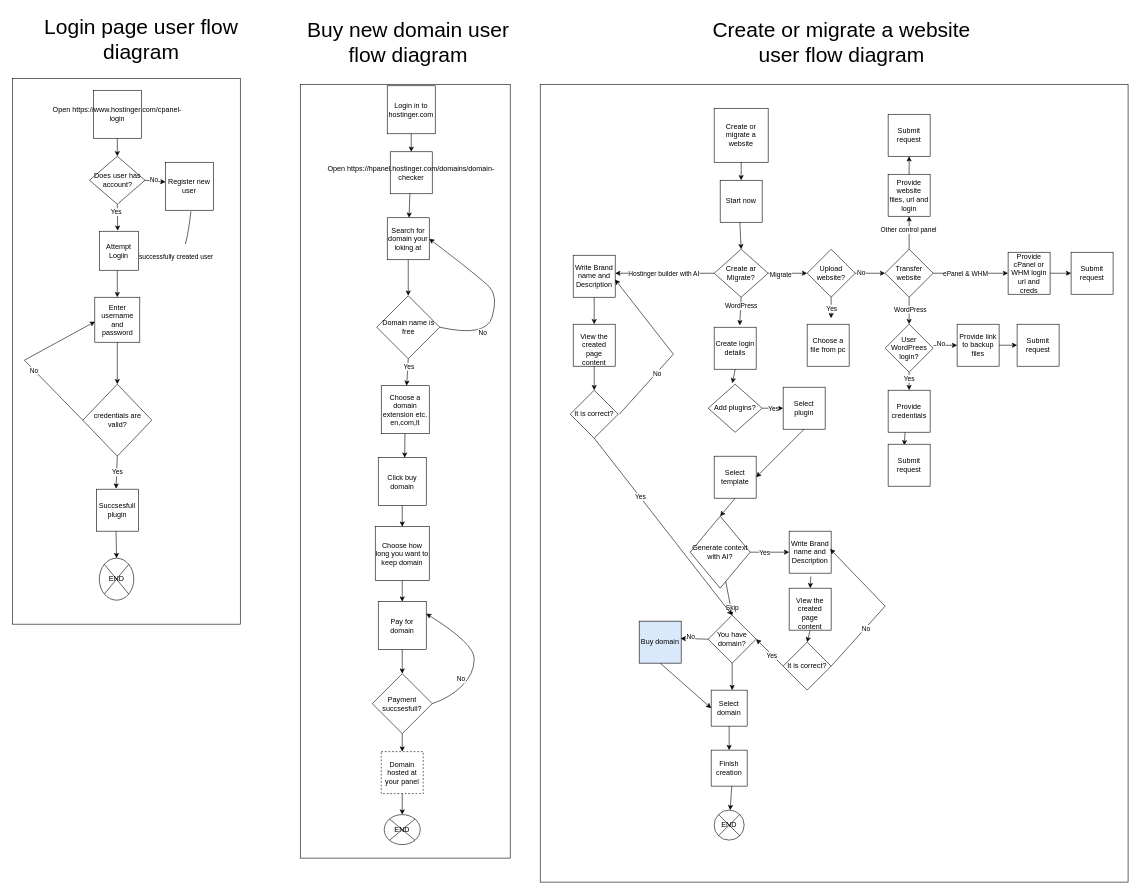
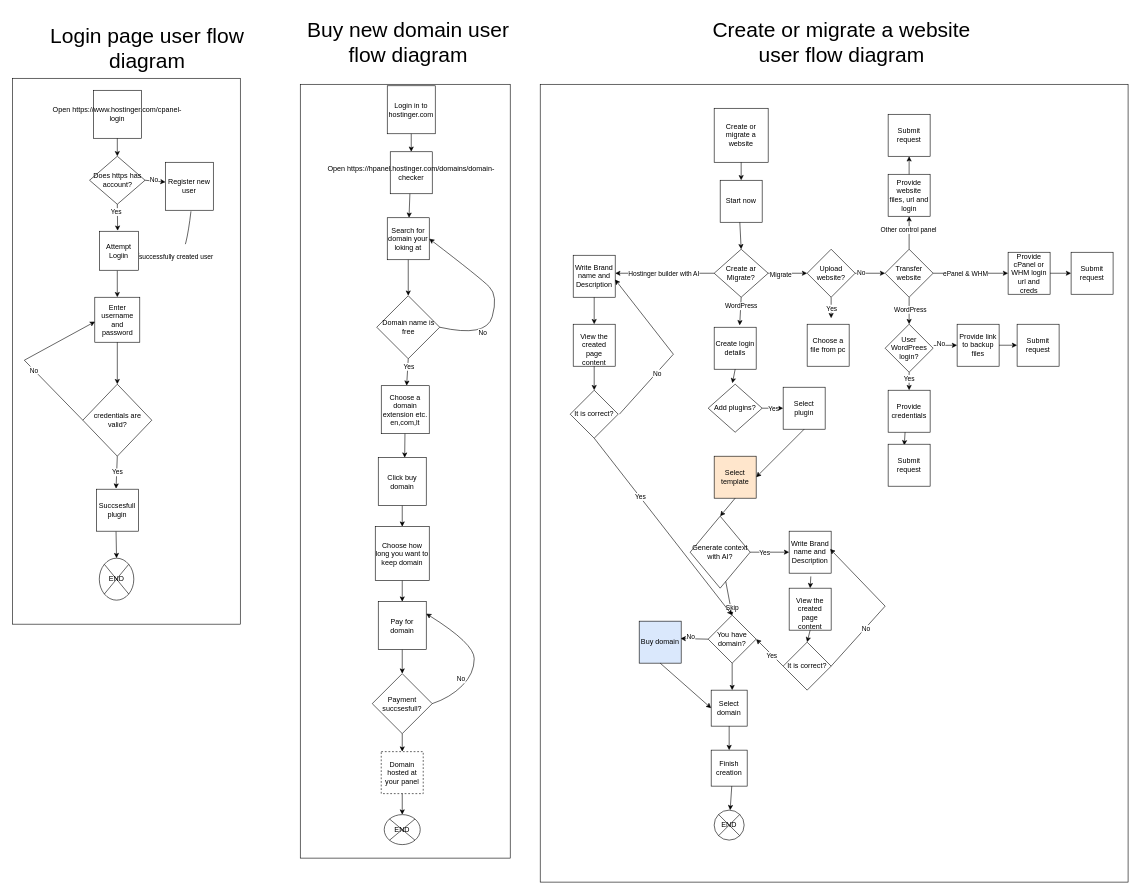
(141, 39) -> (147, 48)
(118, 180) -> (118, 180)
(735, 477) -> (735, 477)
